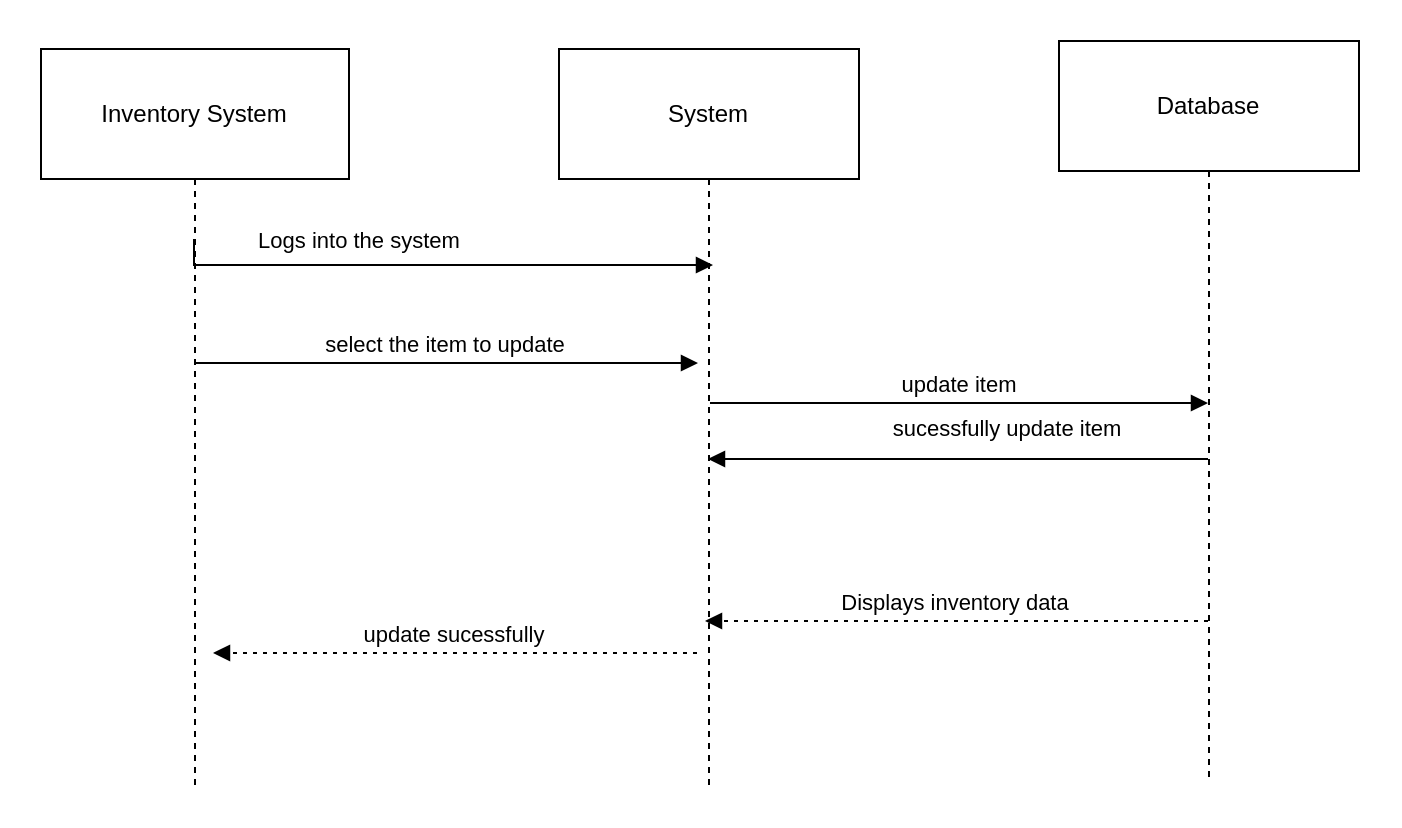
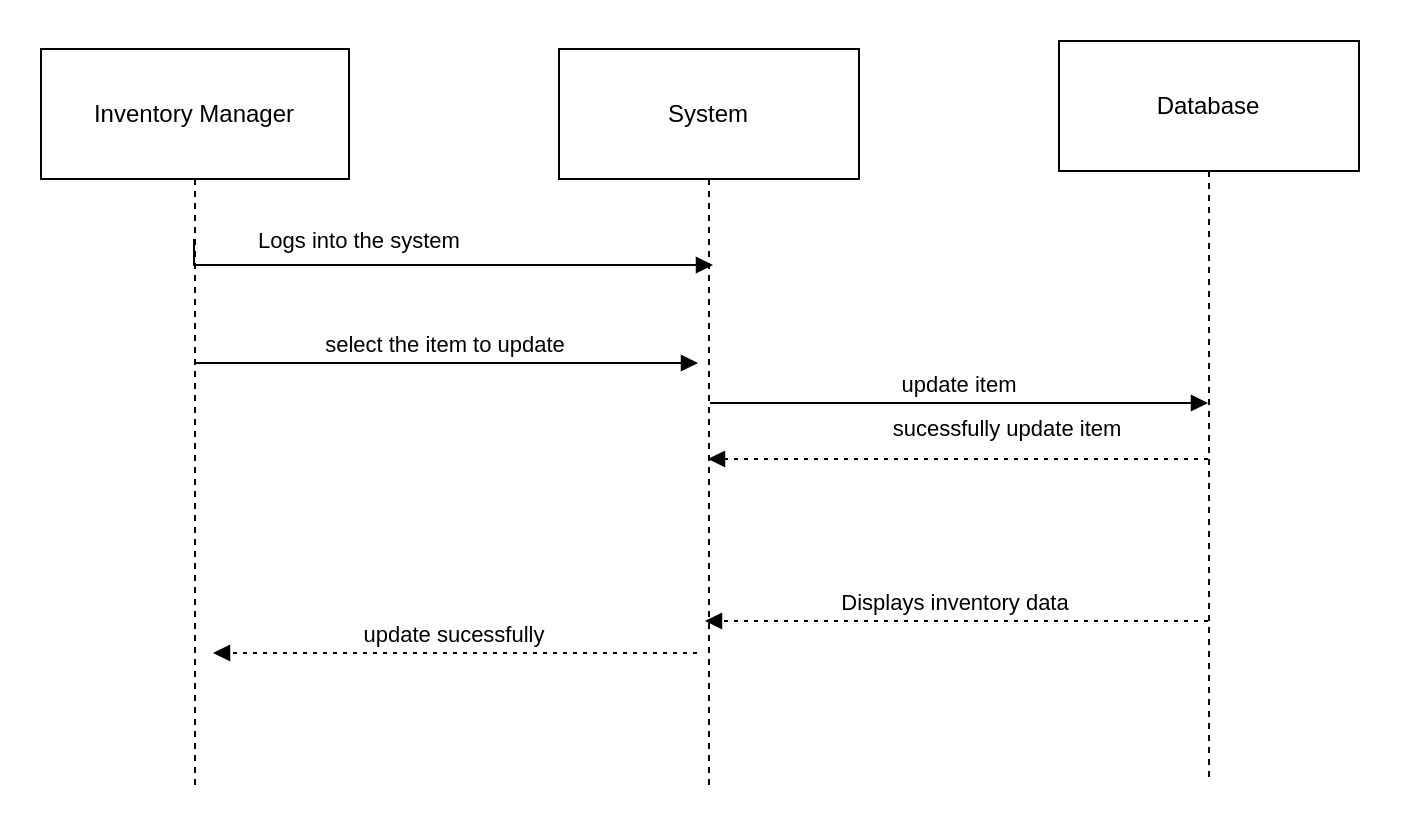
(195, 115) -> (195, 115)
(966, 459) -> (966, 459)
